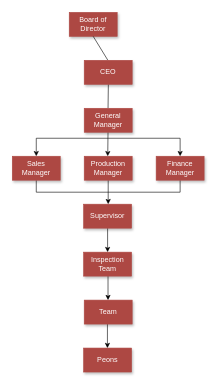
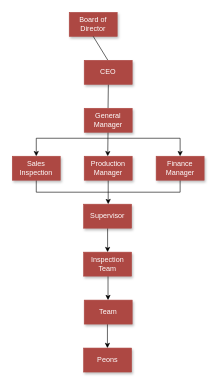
(36, 168) -> (36, 168)
